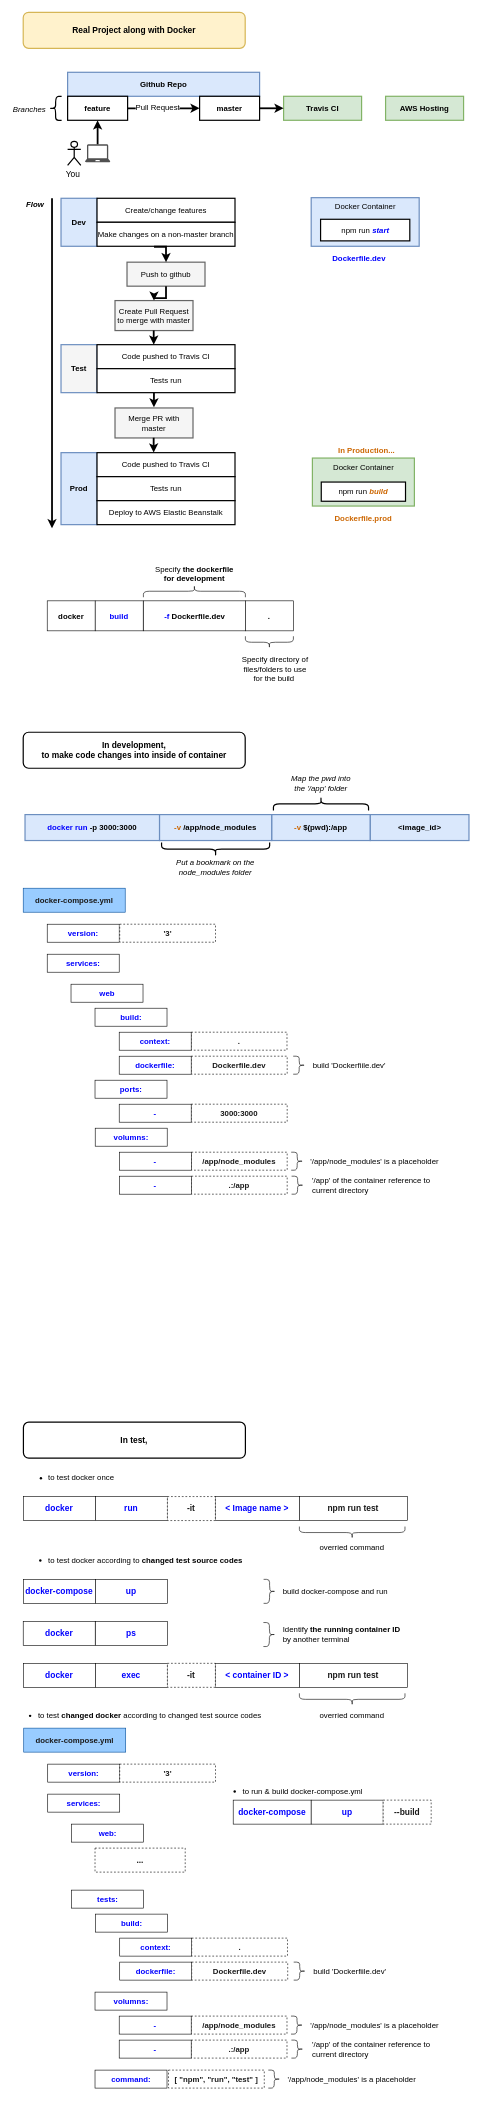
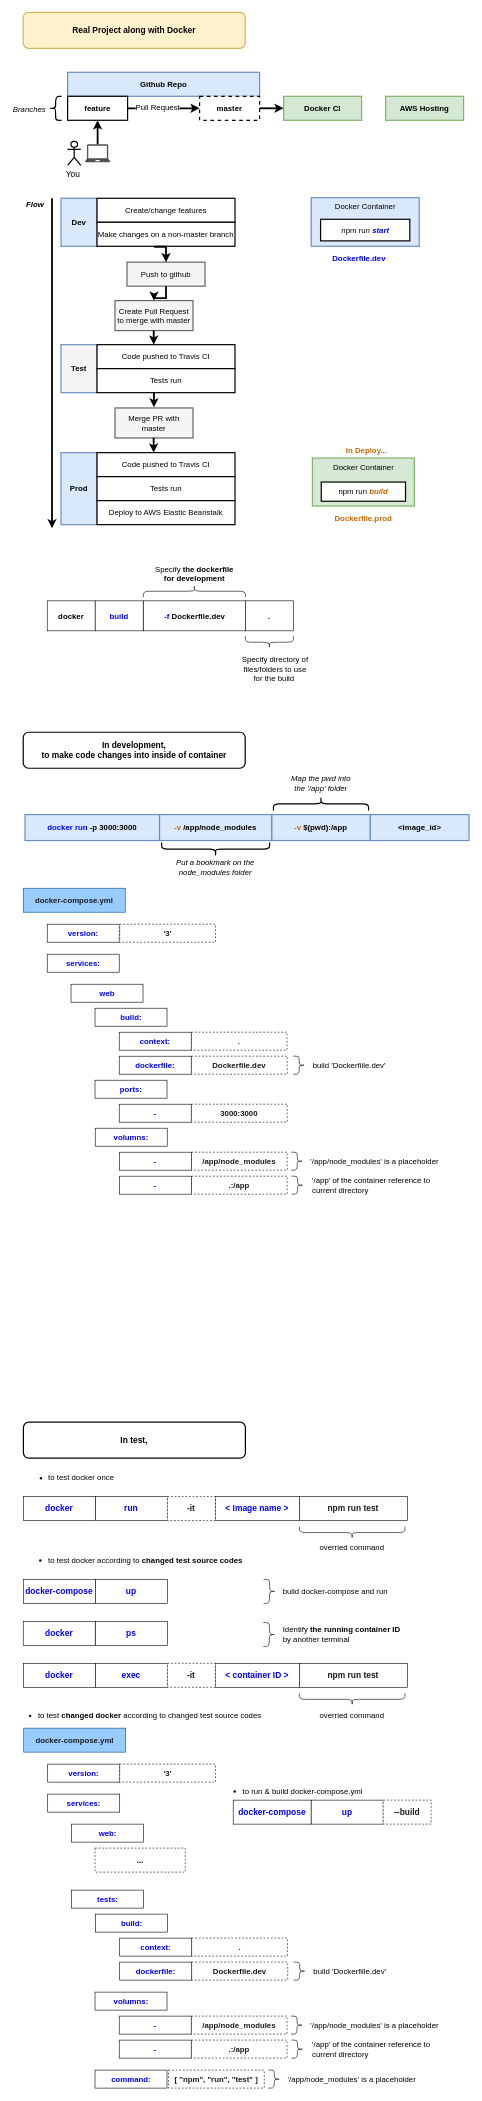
(230, 108) -> (230, 108)
(323, 108) -> (323, 108)
(367, 450) -> (367, 450)
